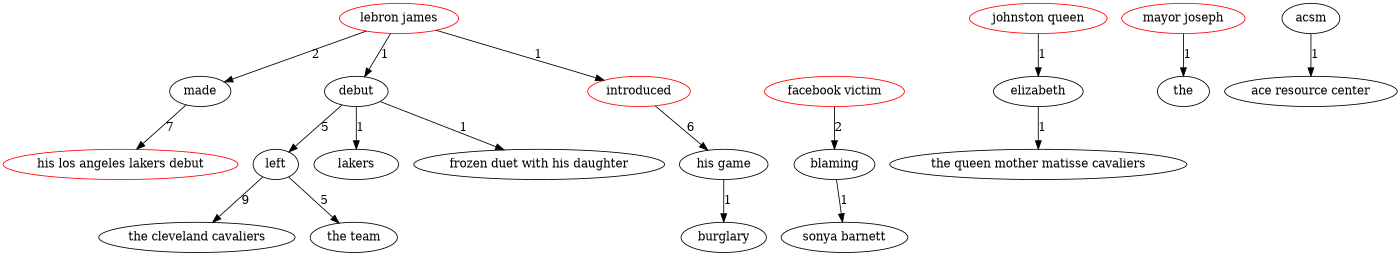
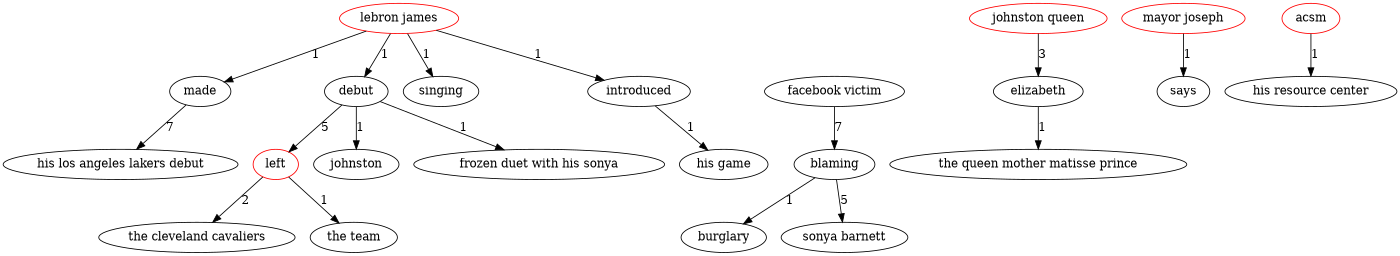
(1311, 18) -> (1311, 18)
(316, 55) -> (316, 55)
(1042, 55) -> (1042, 55)
none -> (441, 91)
(639, 91) -> (639, 91)
(834, 91) -> (834, 91)
(1183, 91) -> (1183, 91)
(1311, 91) -> (1311, 91)
(691, 128) -> (691, 128)
(839, 128) -> (839, 128)
(121, 164) -> (121, 164)
(276, 164) -> (276, 164)
(356, 164) -> (356, 164)
(539, 164) -> (539, 164)
(1038, 164) -> (1038, 164)
(724, 197) -> (783, 199)
(246, 201) -> (246, 201)
(324, 201) -> (324, 201)
(845, 201) -> (845, 201)
